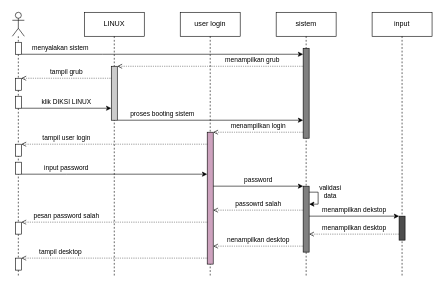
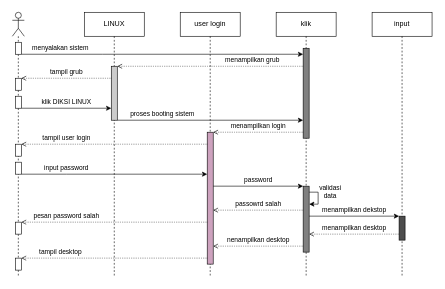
(306, 24) -> (306, 24)
